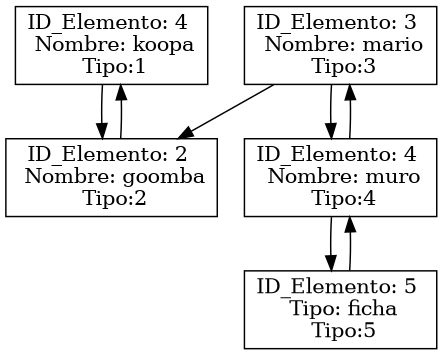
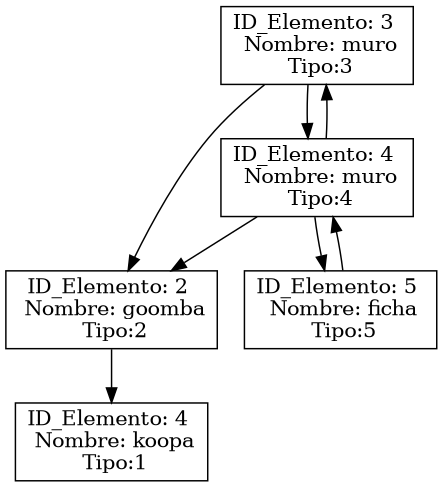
(341, 46) -> (317, 46)
(102, 104) -> (221, 240)
(341, 310) -> (341, 310)
